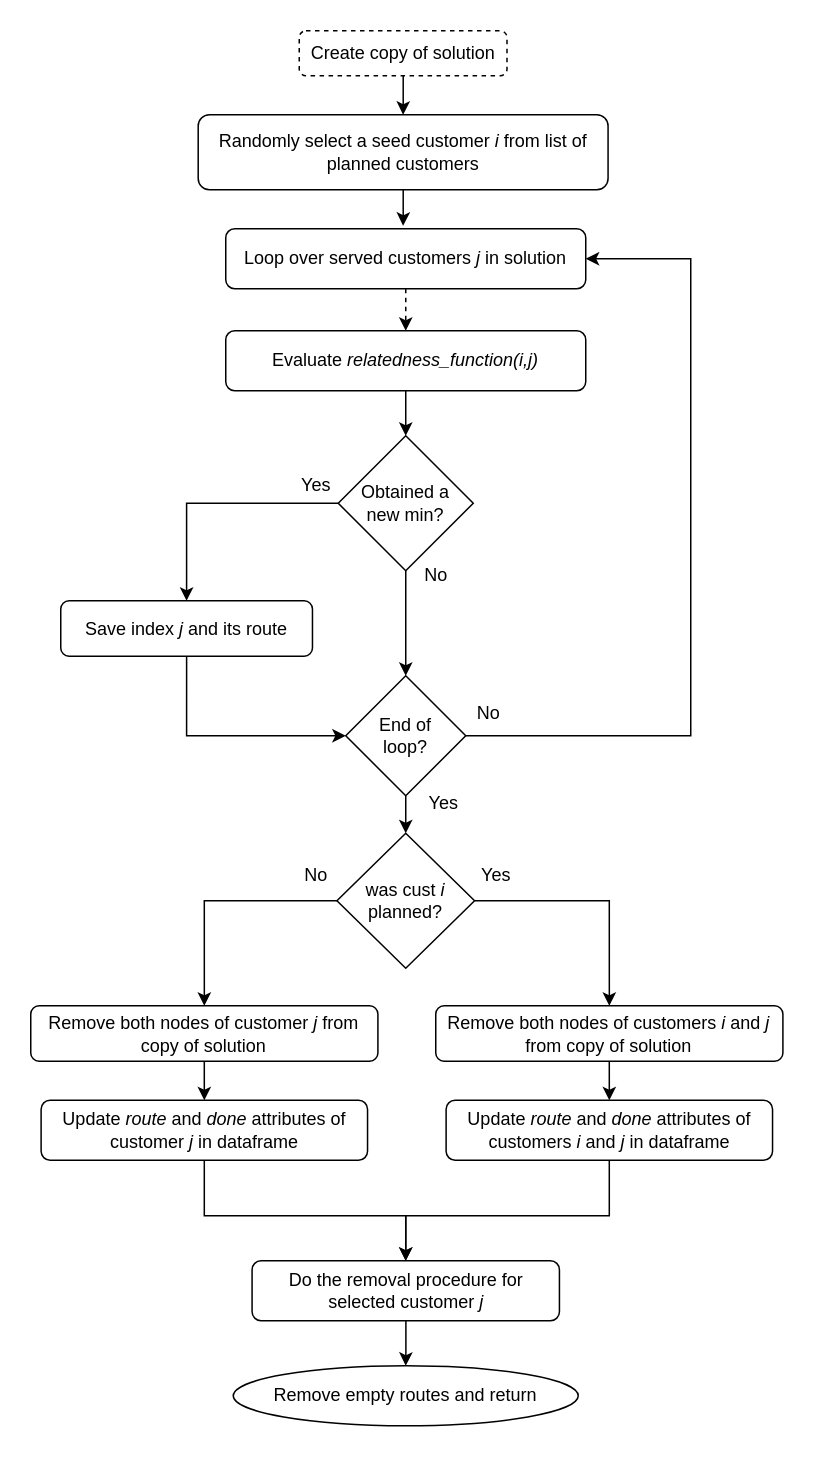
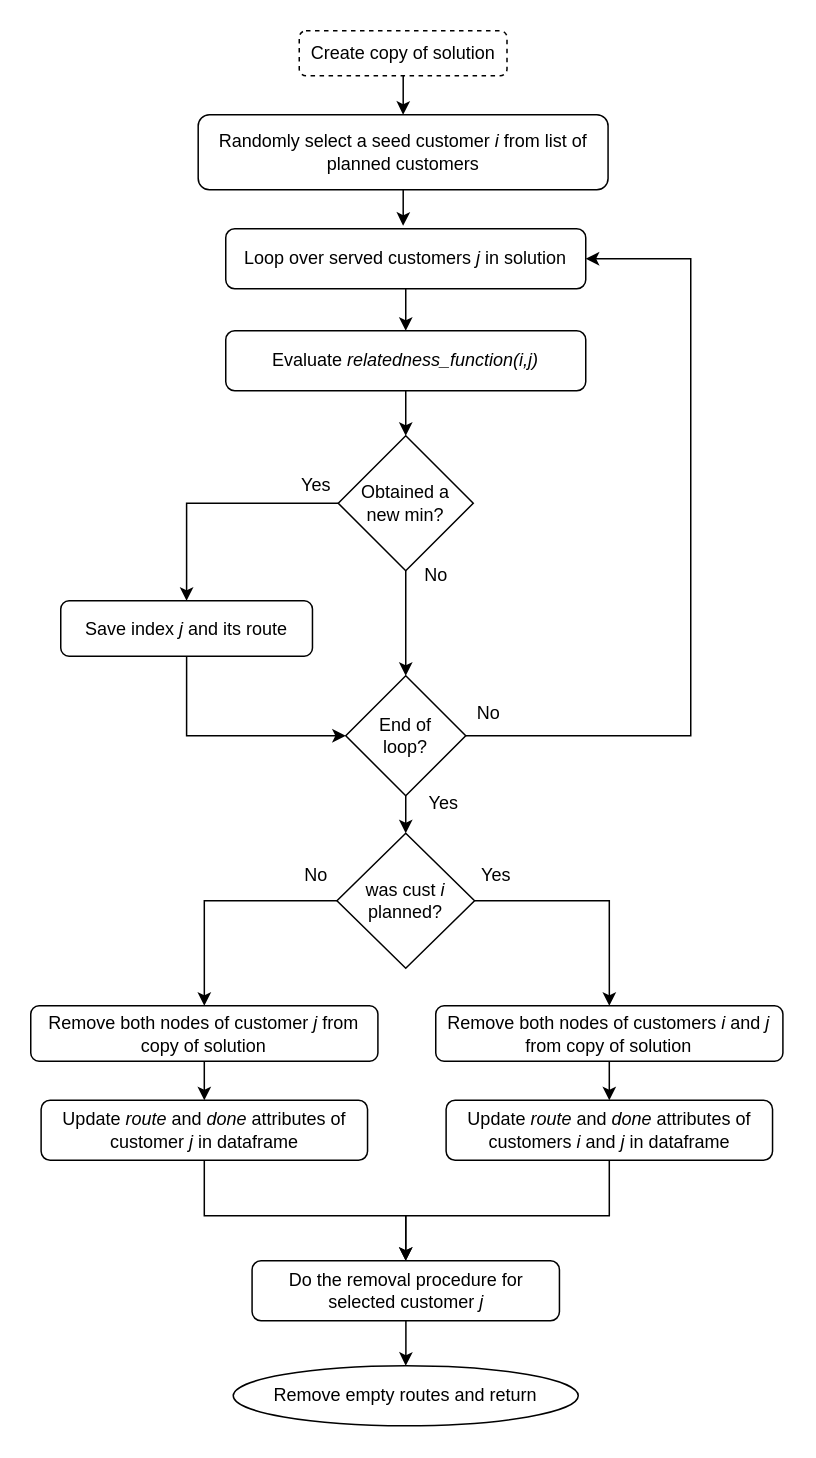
(406, 304) -> (406, 304)
